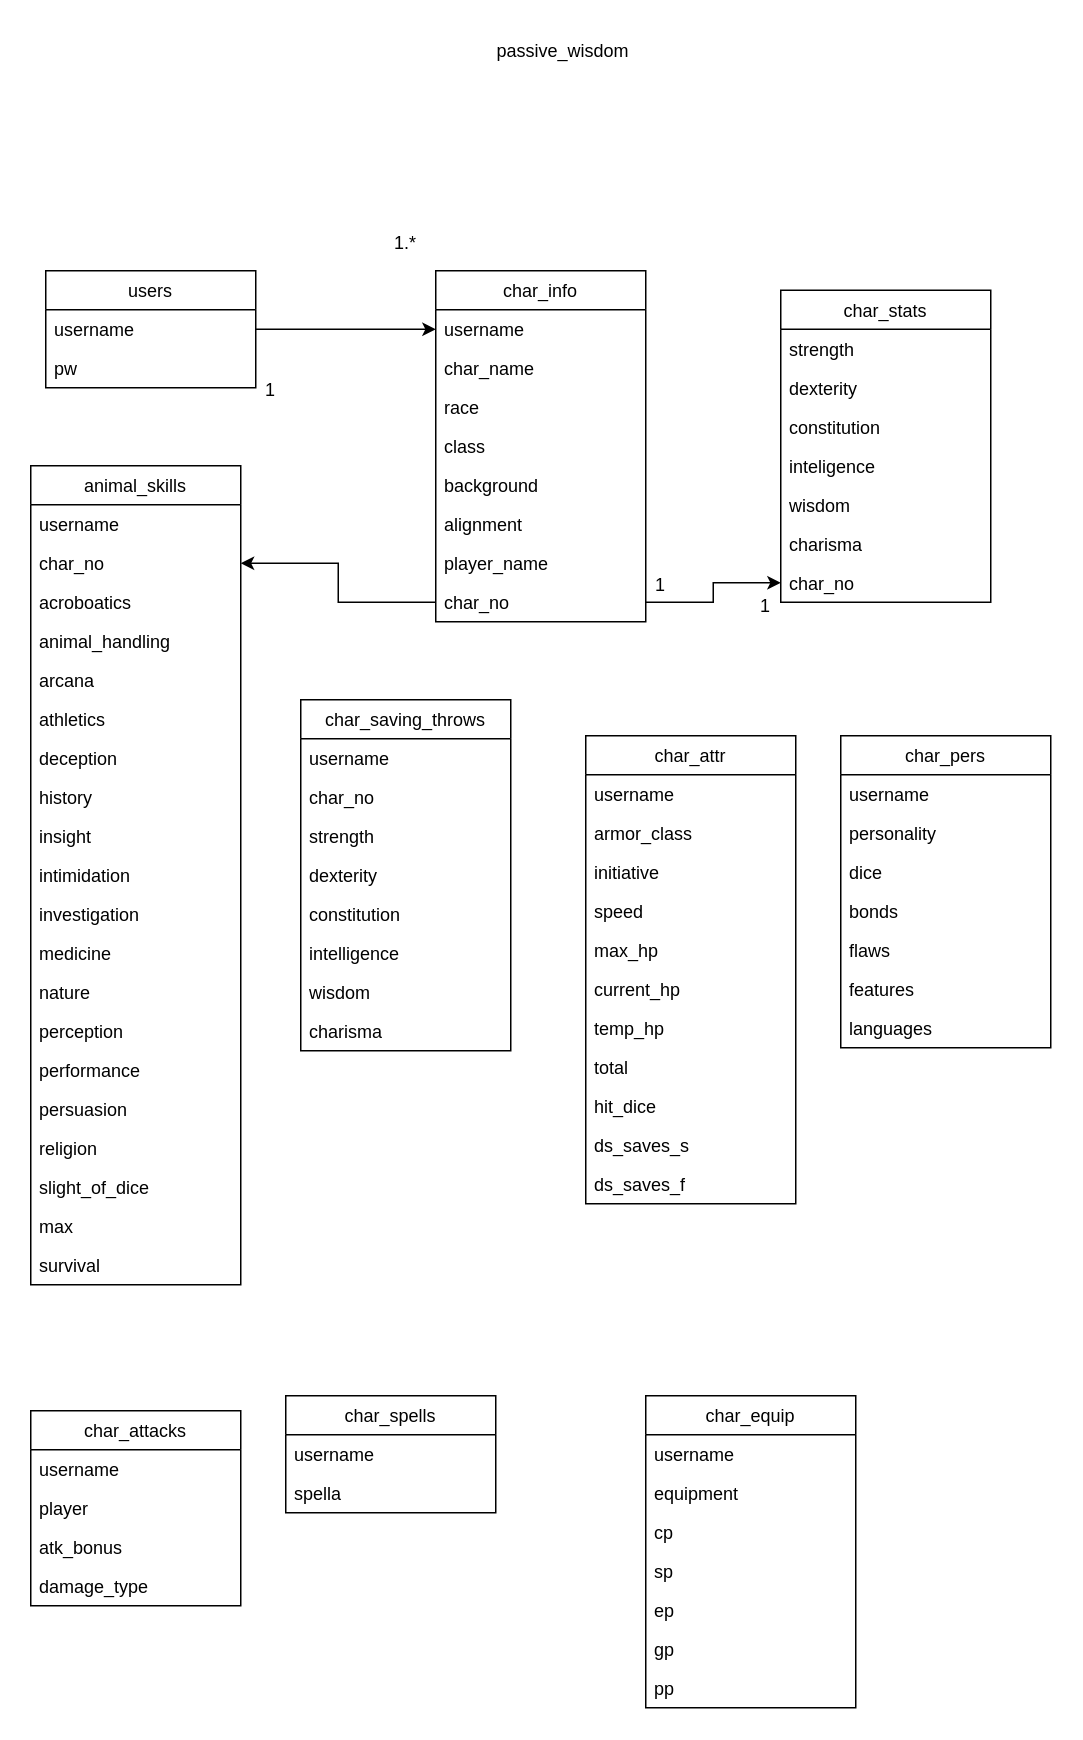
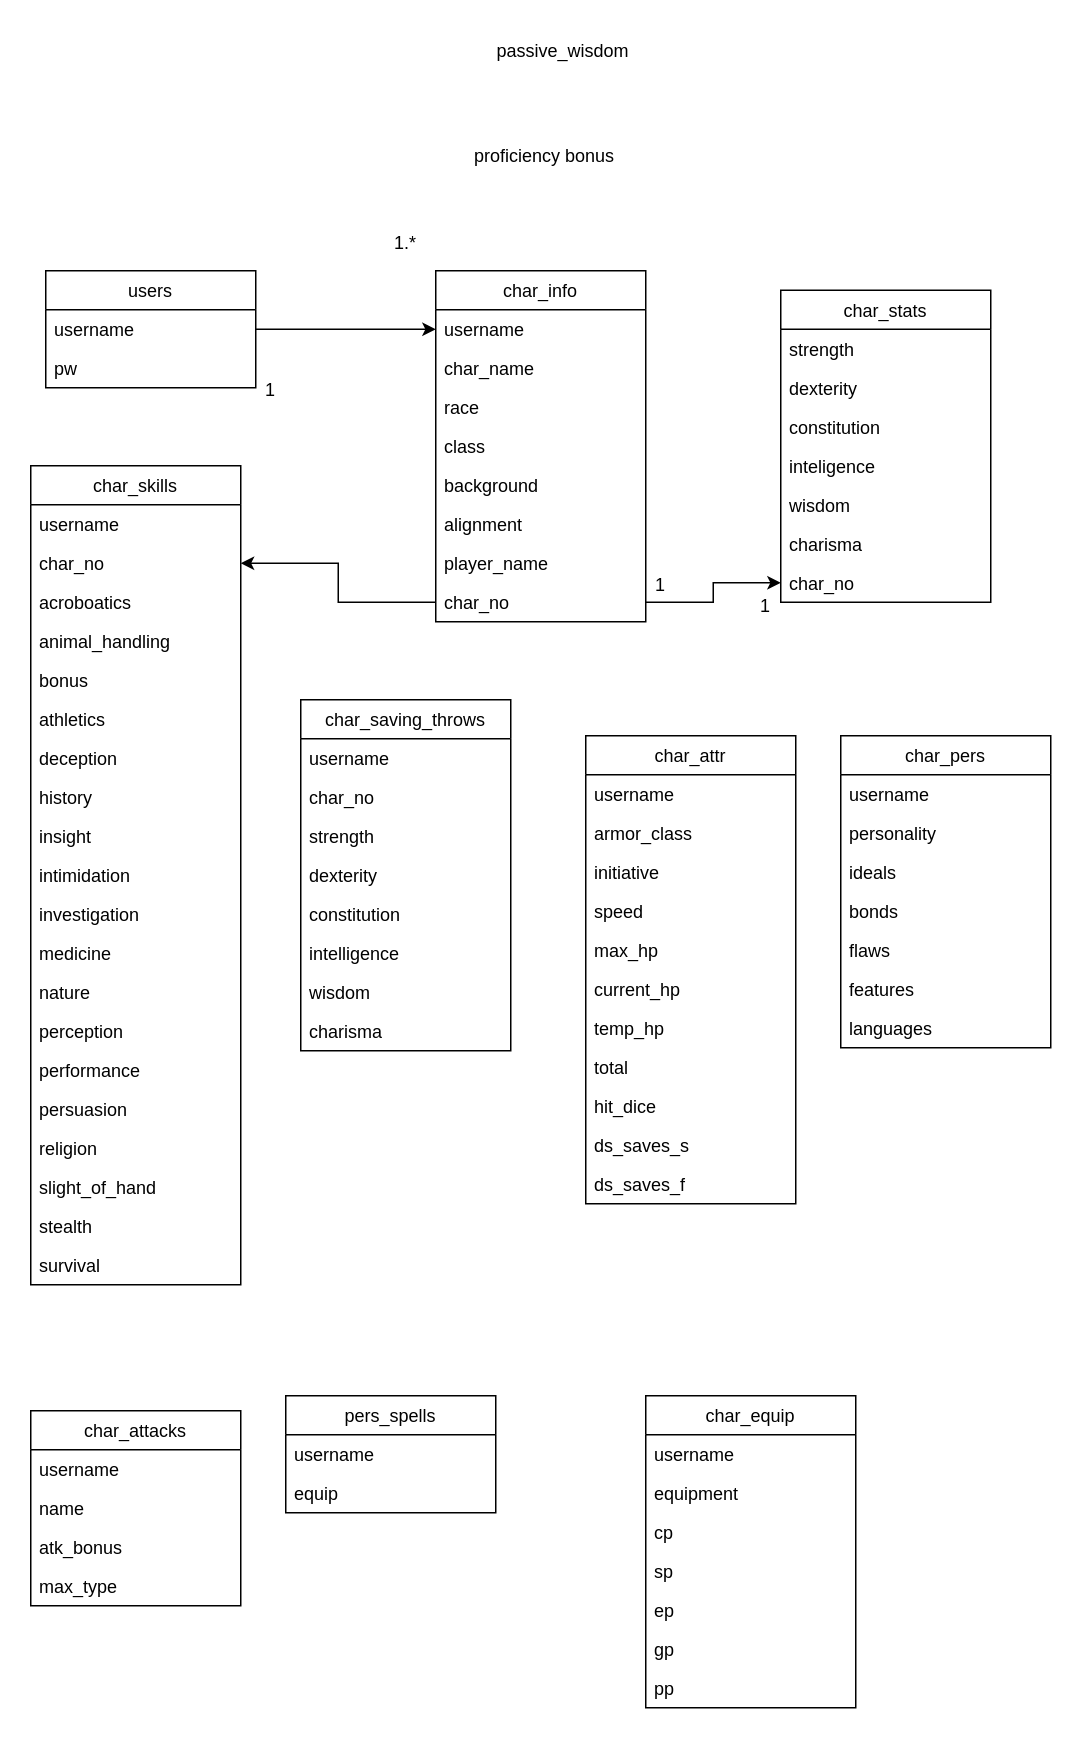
none -> (571, 155)
(135, 486) -> (135, 486)
(69, 681) -> (64, 681)
(867, 873) -> (875, 873)
(103, 1188) -> (105, 1188)
(54, 1227) -> (72, 1227)
(390, 1416) -> (390, 1416)
(320, 1494) -> (317, 1494)
(67, 1509) -> (59, 1509)
(94, 1587) -> (79, 1587)
